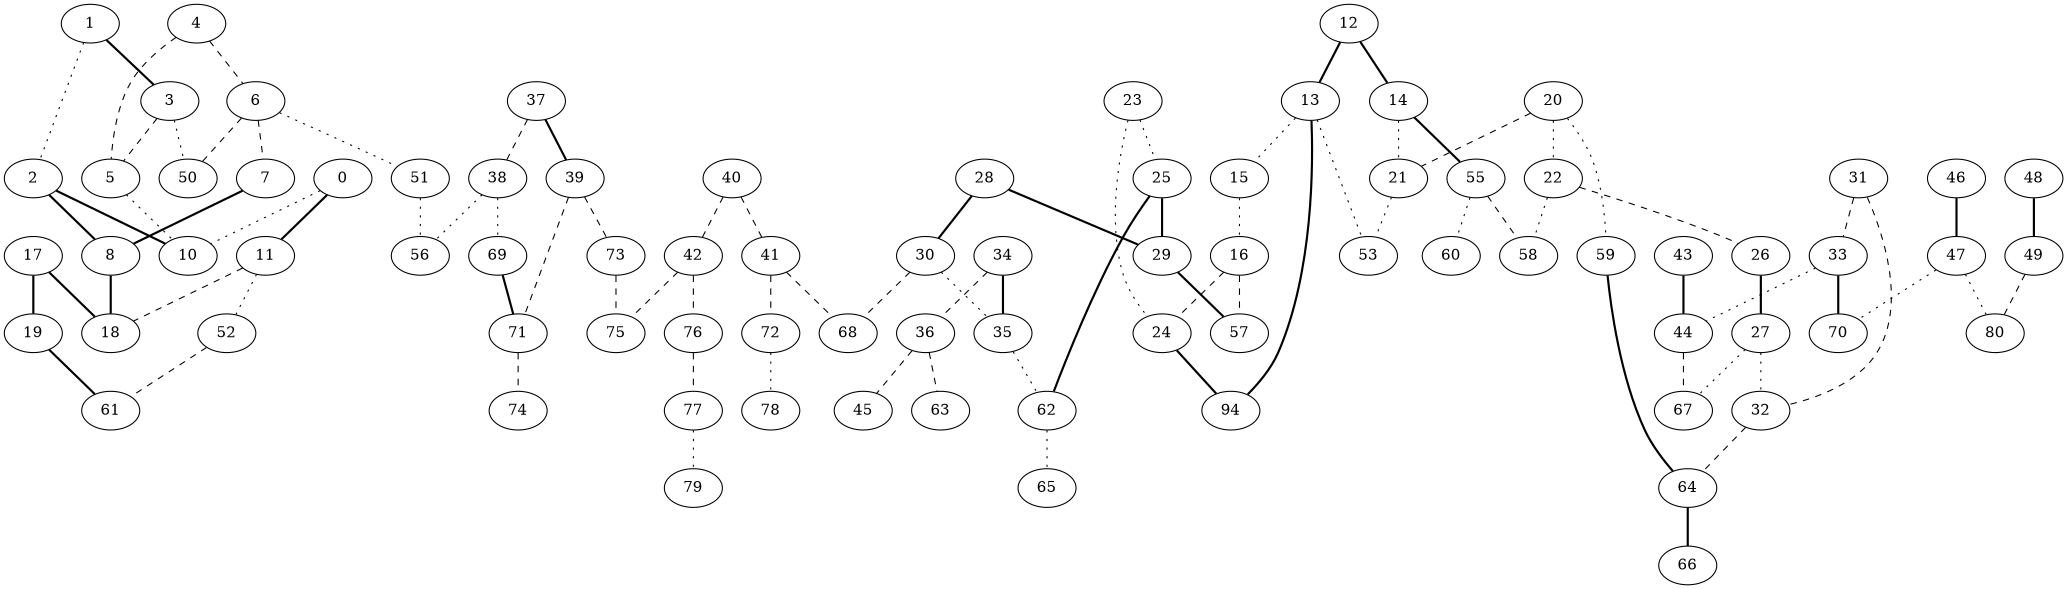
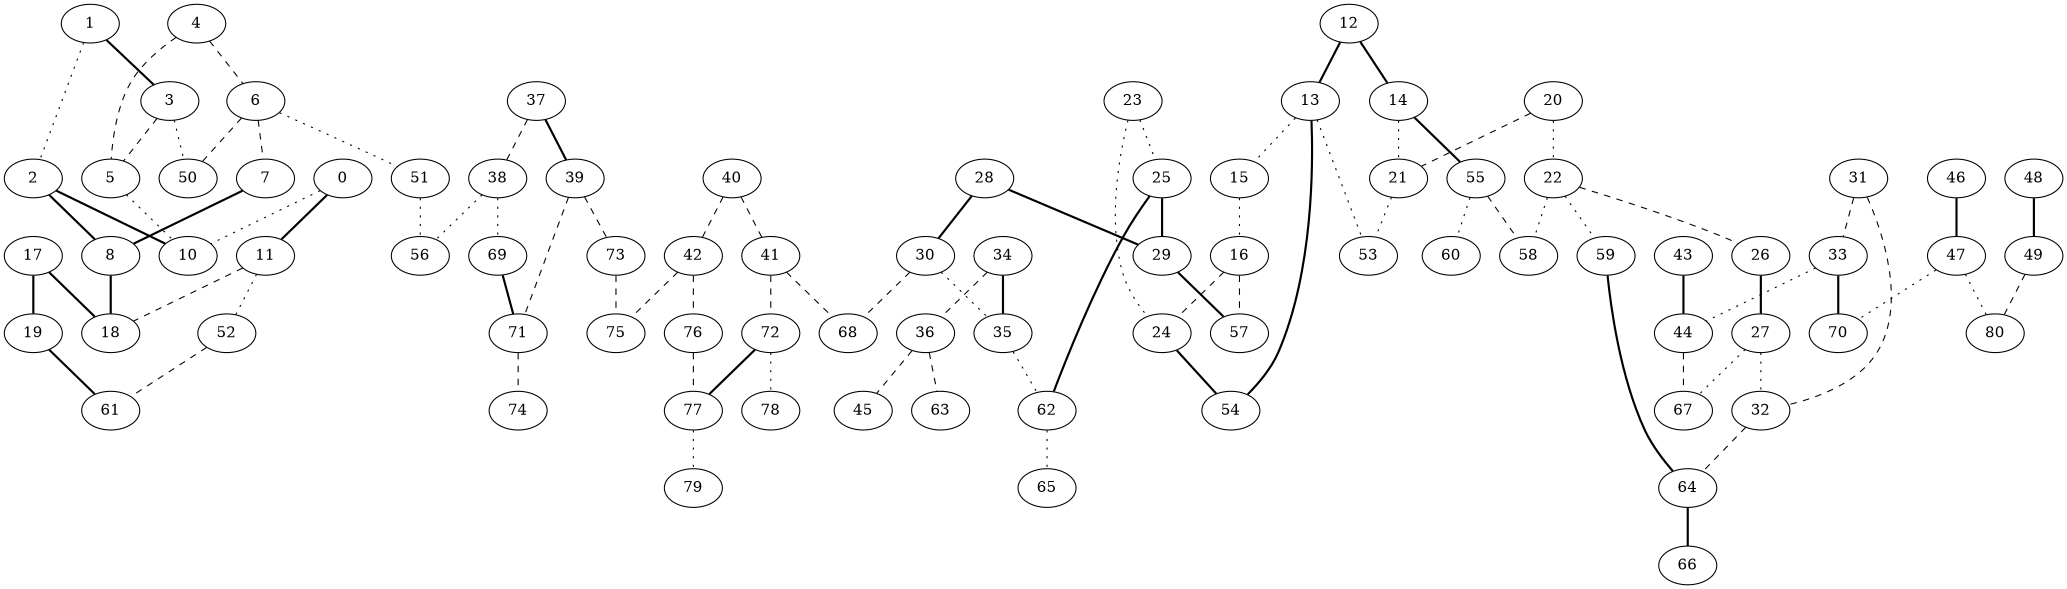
(1597, 174) -> (1580, 217)
none -> (732, 372)
(1231, 411) -> (1231, 411)
